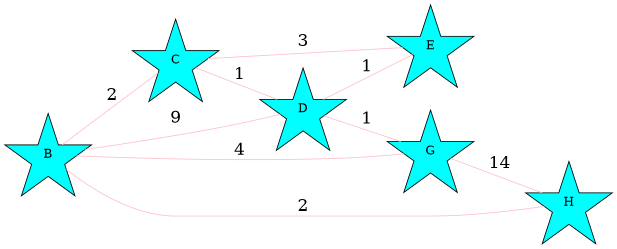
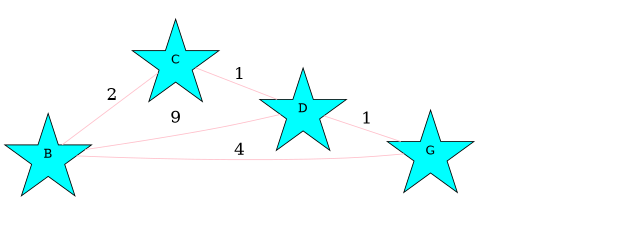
(431, 46) -> none
(569, 203) -> none
